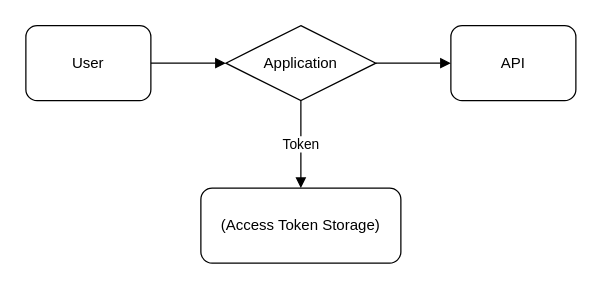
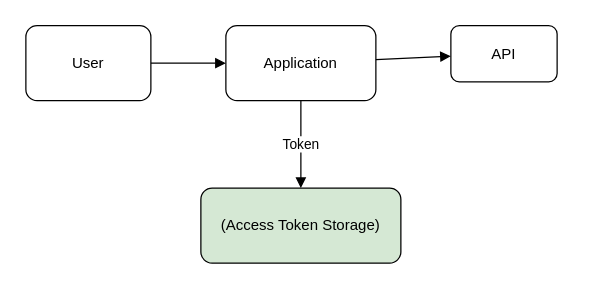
(301, 63) -> (301, 63)
(513, 63) -> (504, 54)
(301, 226) -> (301, 226)
